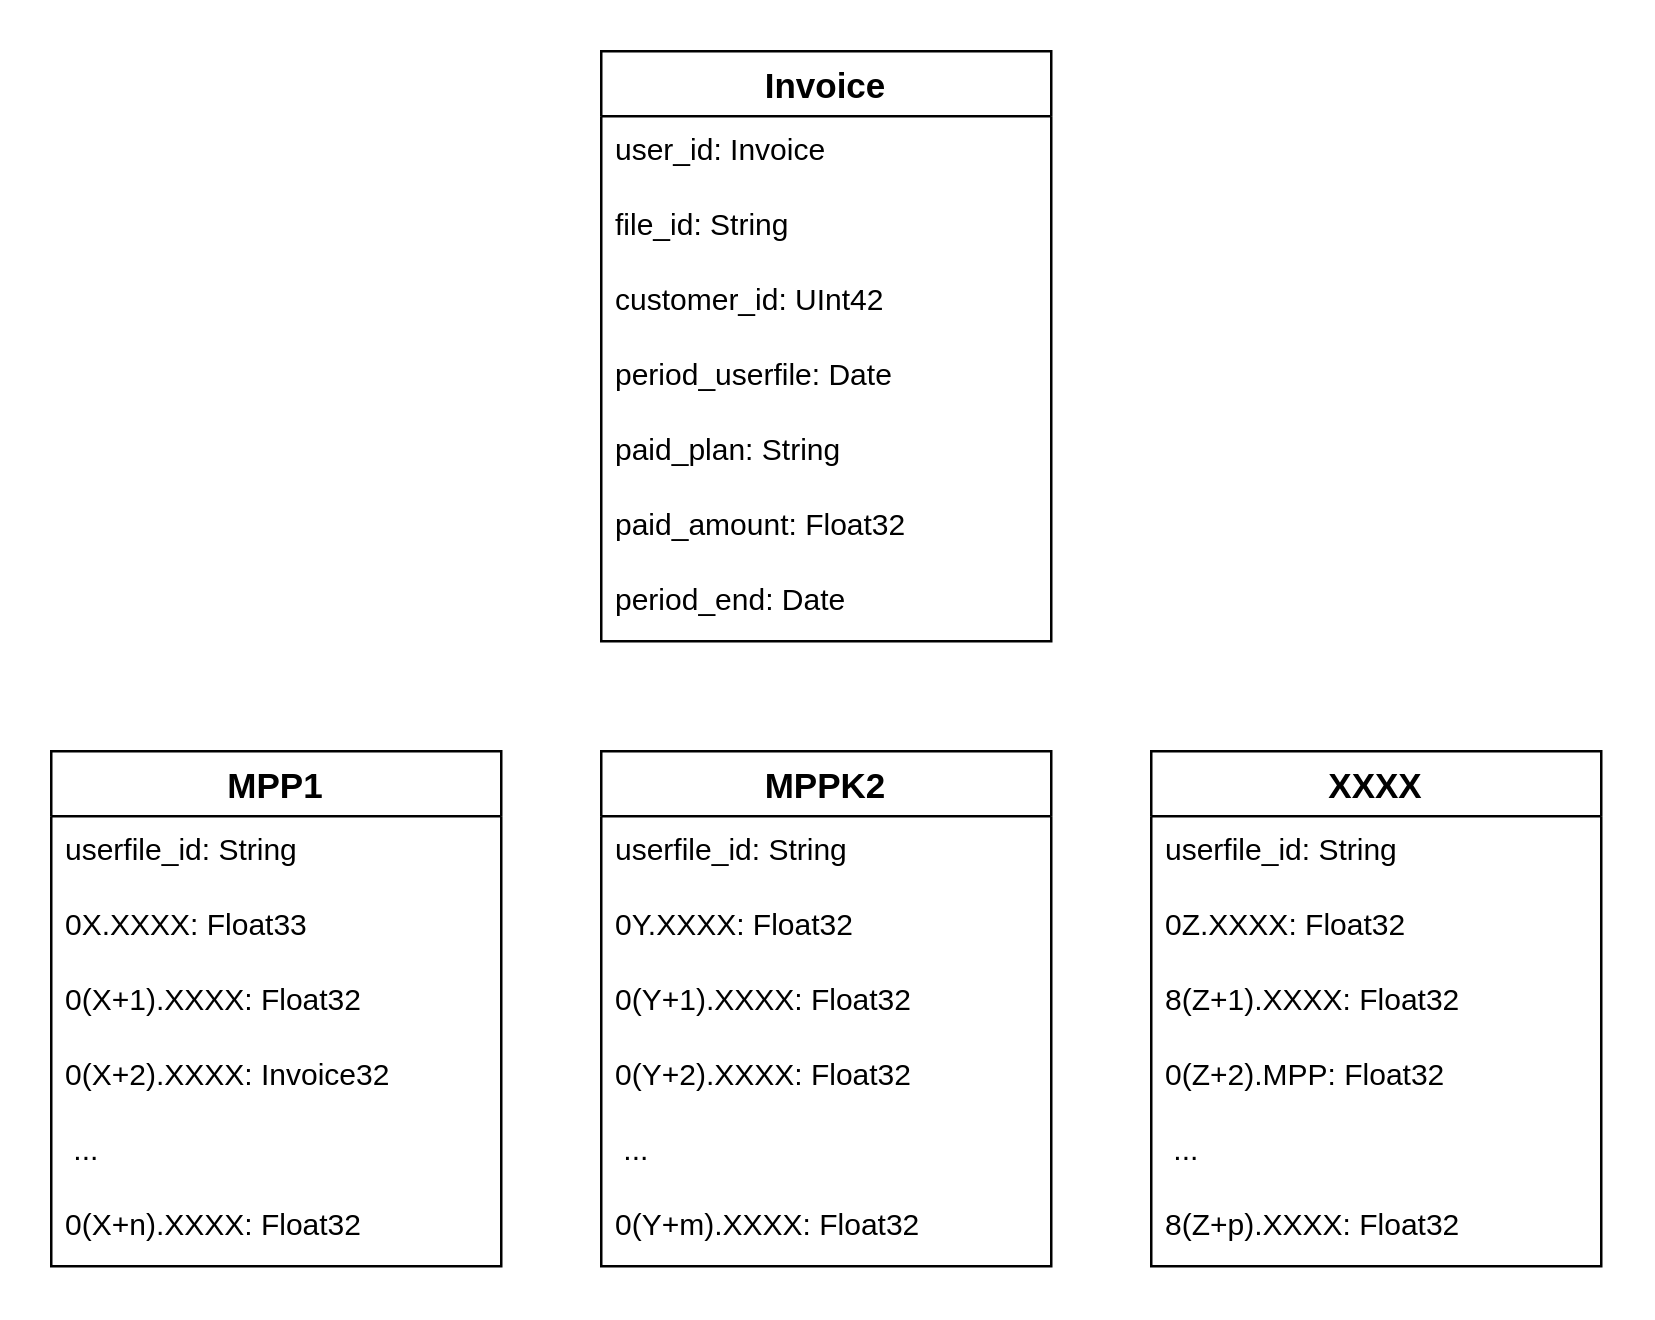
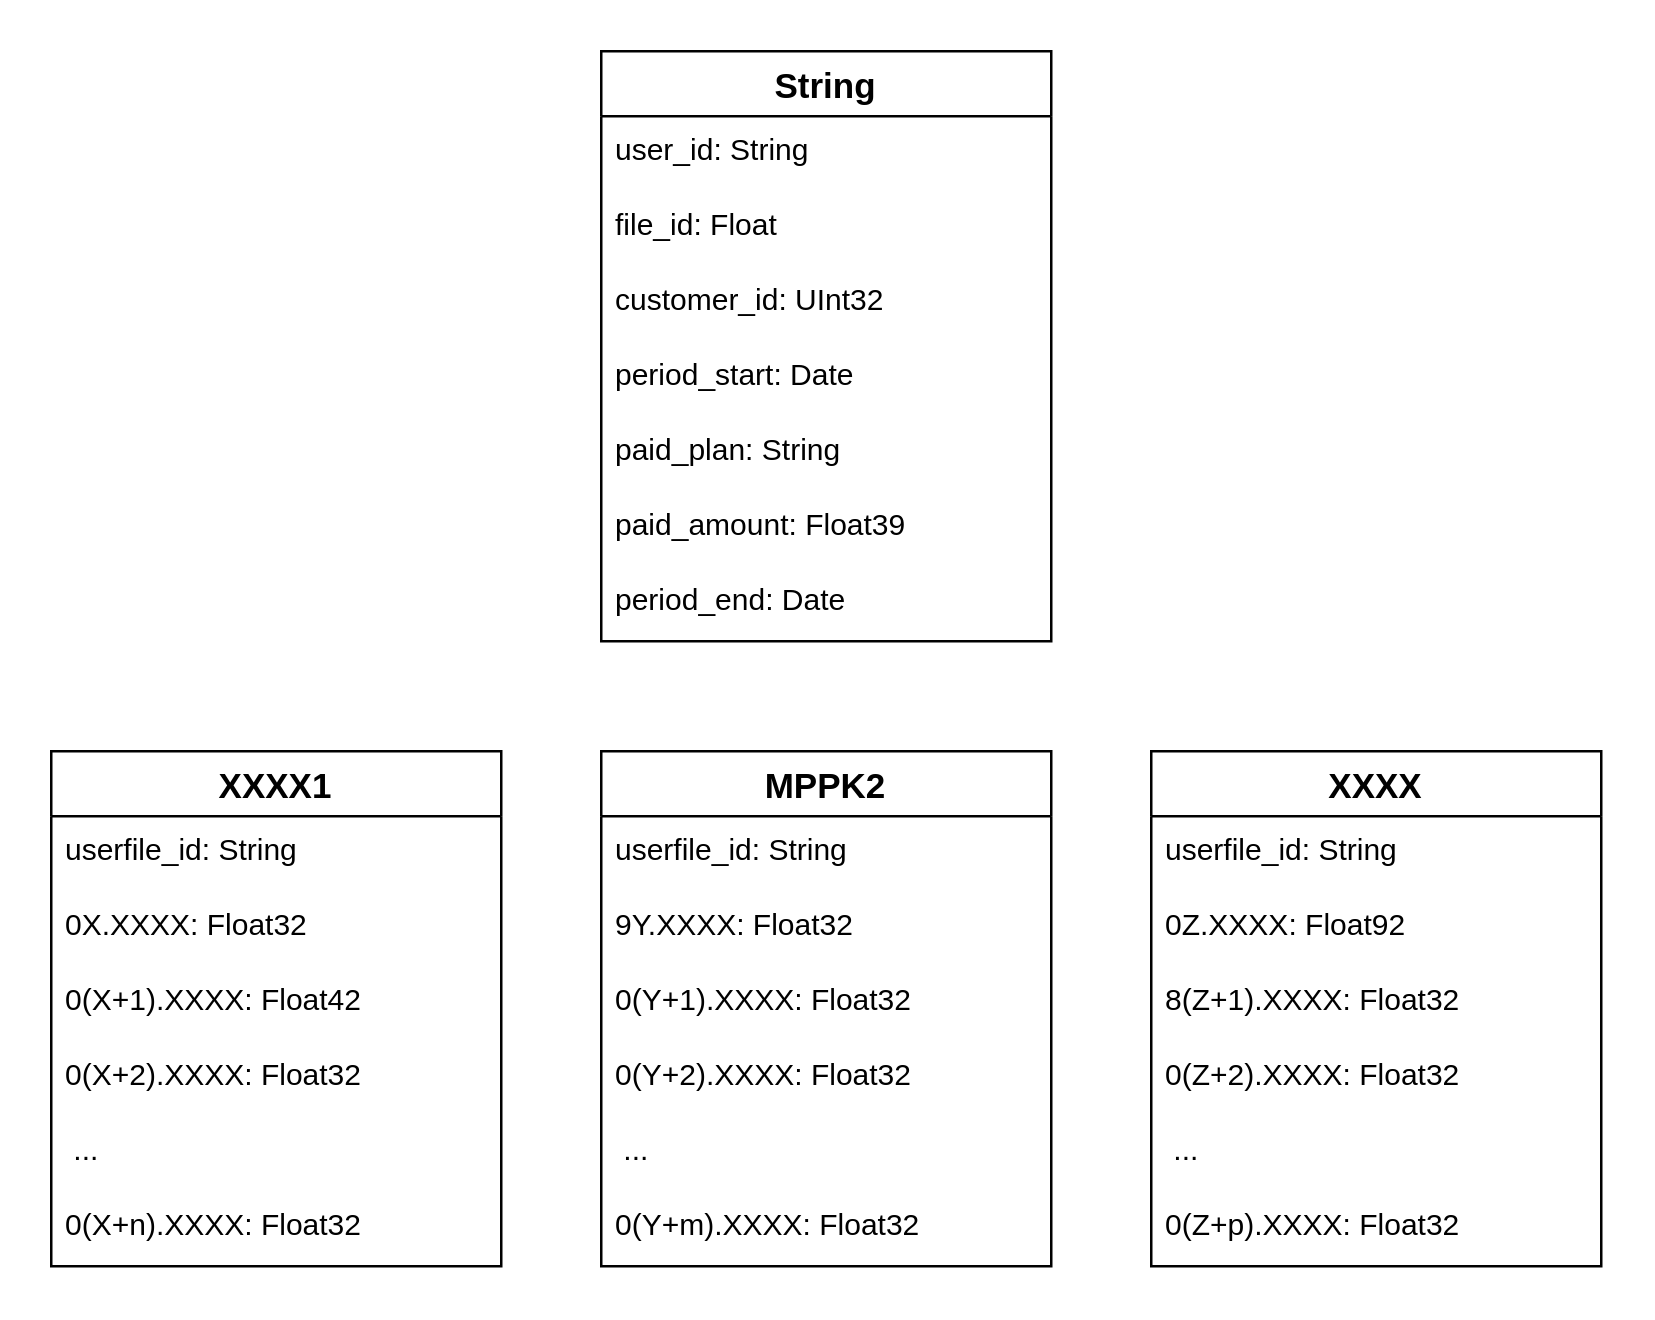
(825, 86) -> (825, 86)
(734, 150) -> (725, 150)
(718, 225) -> (709, 225)
(763, 300) -> (763, 300)
(772, 375) -> (755, 375)
(767, 525) -> (767, 525)
(275, 786) -> (275, 786)
(184, 925) -> (184, 925)
(734, 925) -> (734, 925)
(1284, 925) -> (1284, 925)
(217, 1000) -> (217, 1000)
(234, 1075) -> (217, 1075)
(1309, 1075) -> (1317, 1075)
(1317, 1225) -> (1317, 1225)
